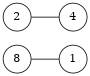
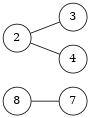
none -> (73, 17)
(73, 59) -> (73, 101)
